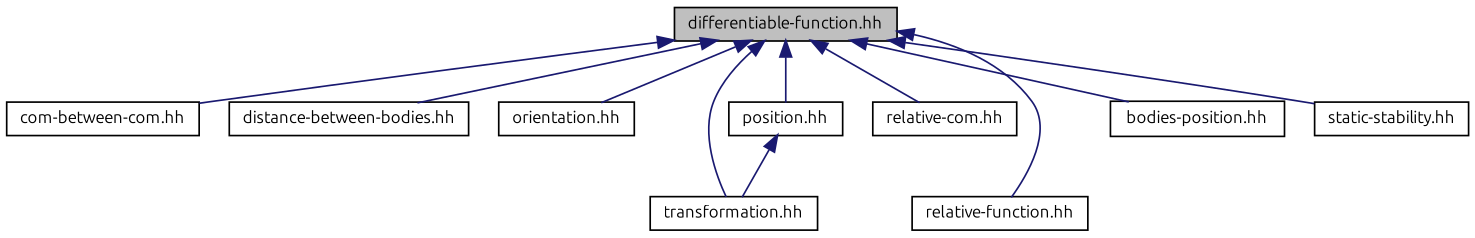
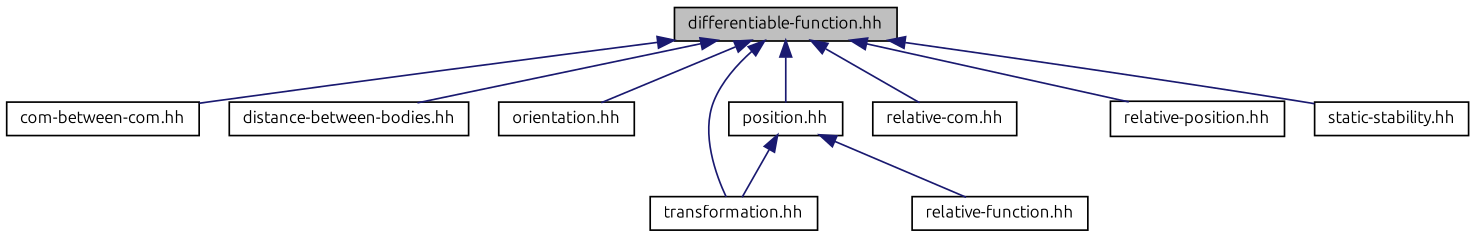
(1021, 89) -> (900, 169)
(1197, 119) -> (1197, 119)
